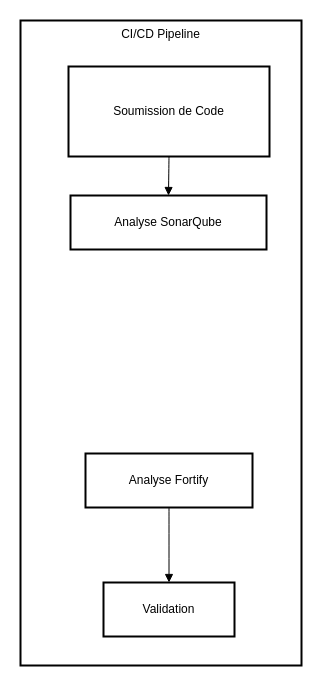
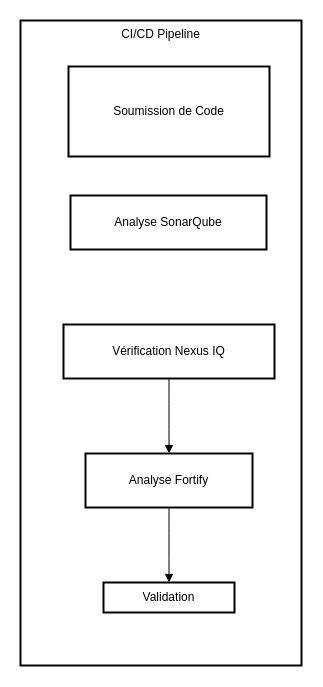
(169, 172) -> none
none -> (169, 352)
none -> (169, 412)
(169, 610) -> (169, 598)
